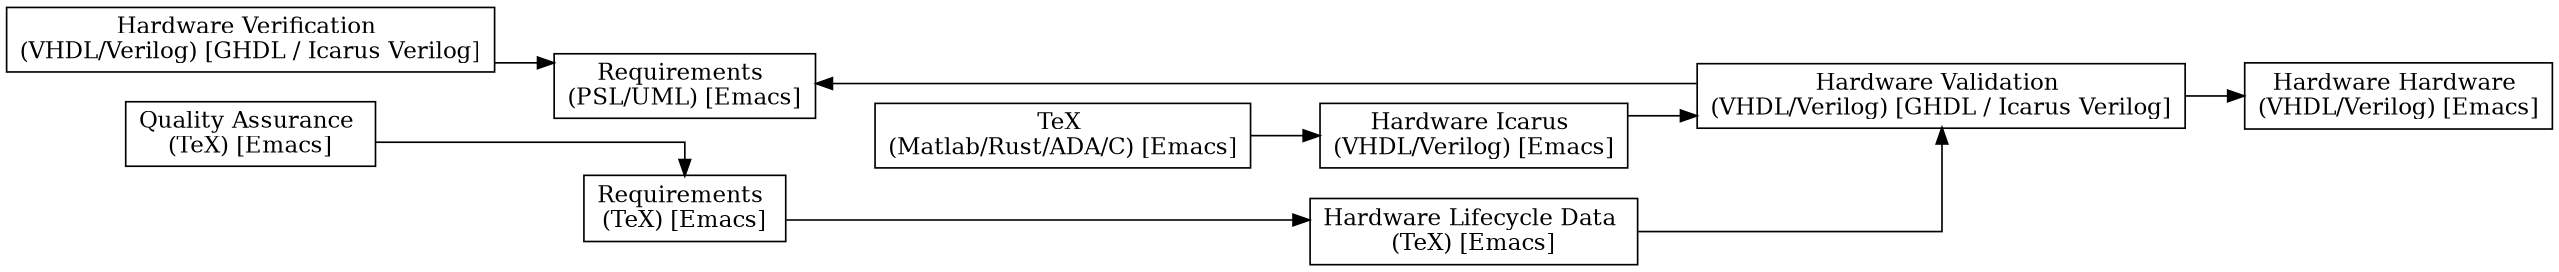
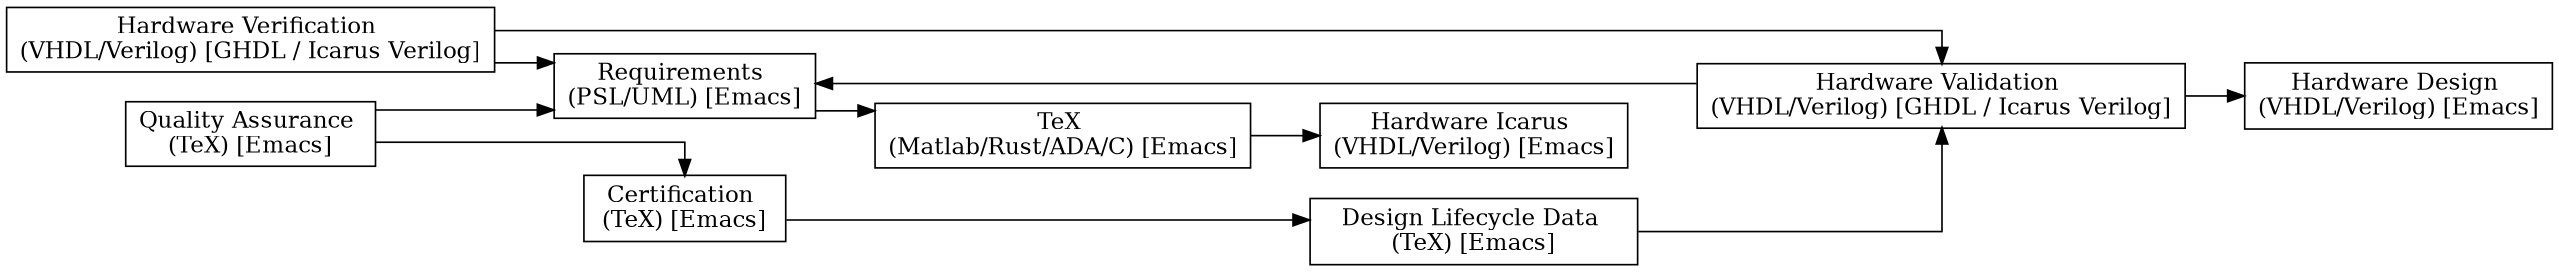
(2399, 96) -> (2399, 96)
none -> (456, 110)
none -> (837, 111)
(1654, 116) -> (1227, 31)
(685, 208) -> (685, 208)
(1474, 232) -> (1474, 232)
